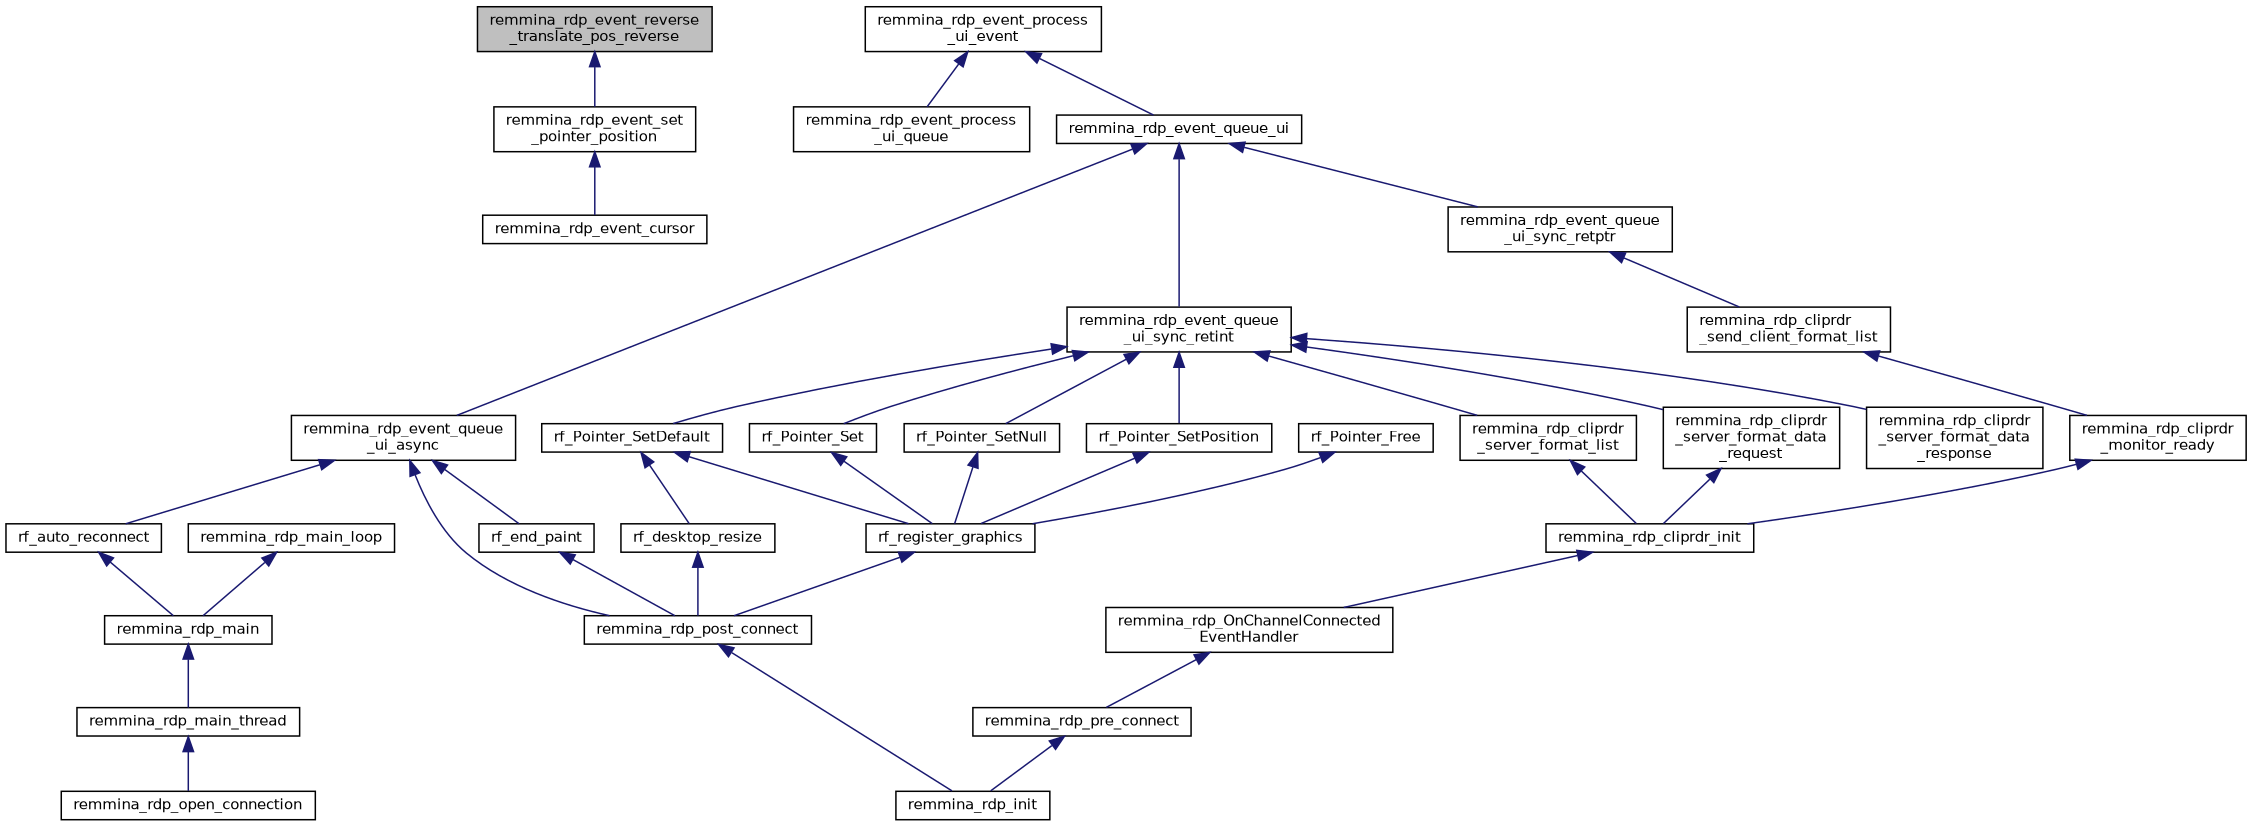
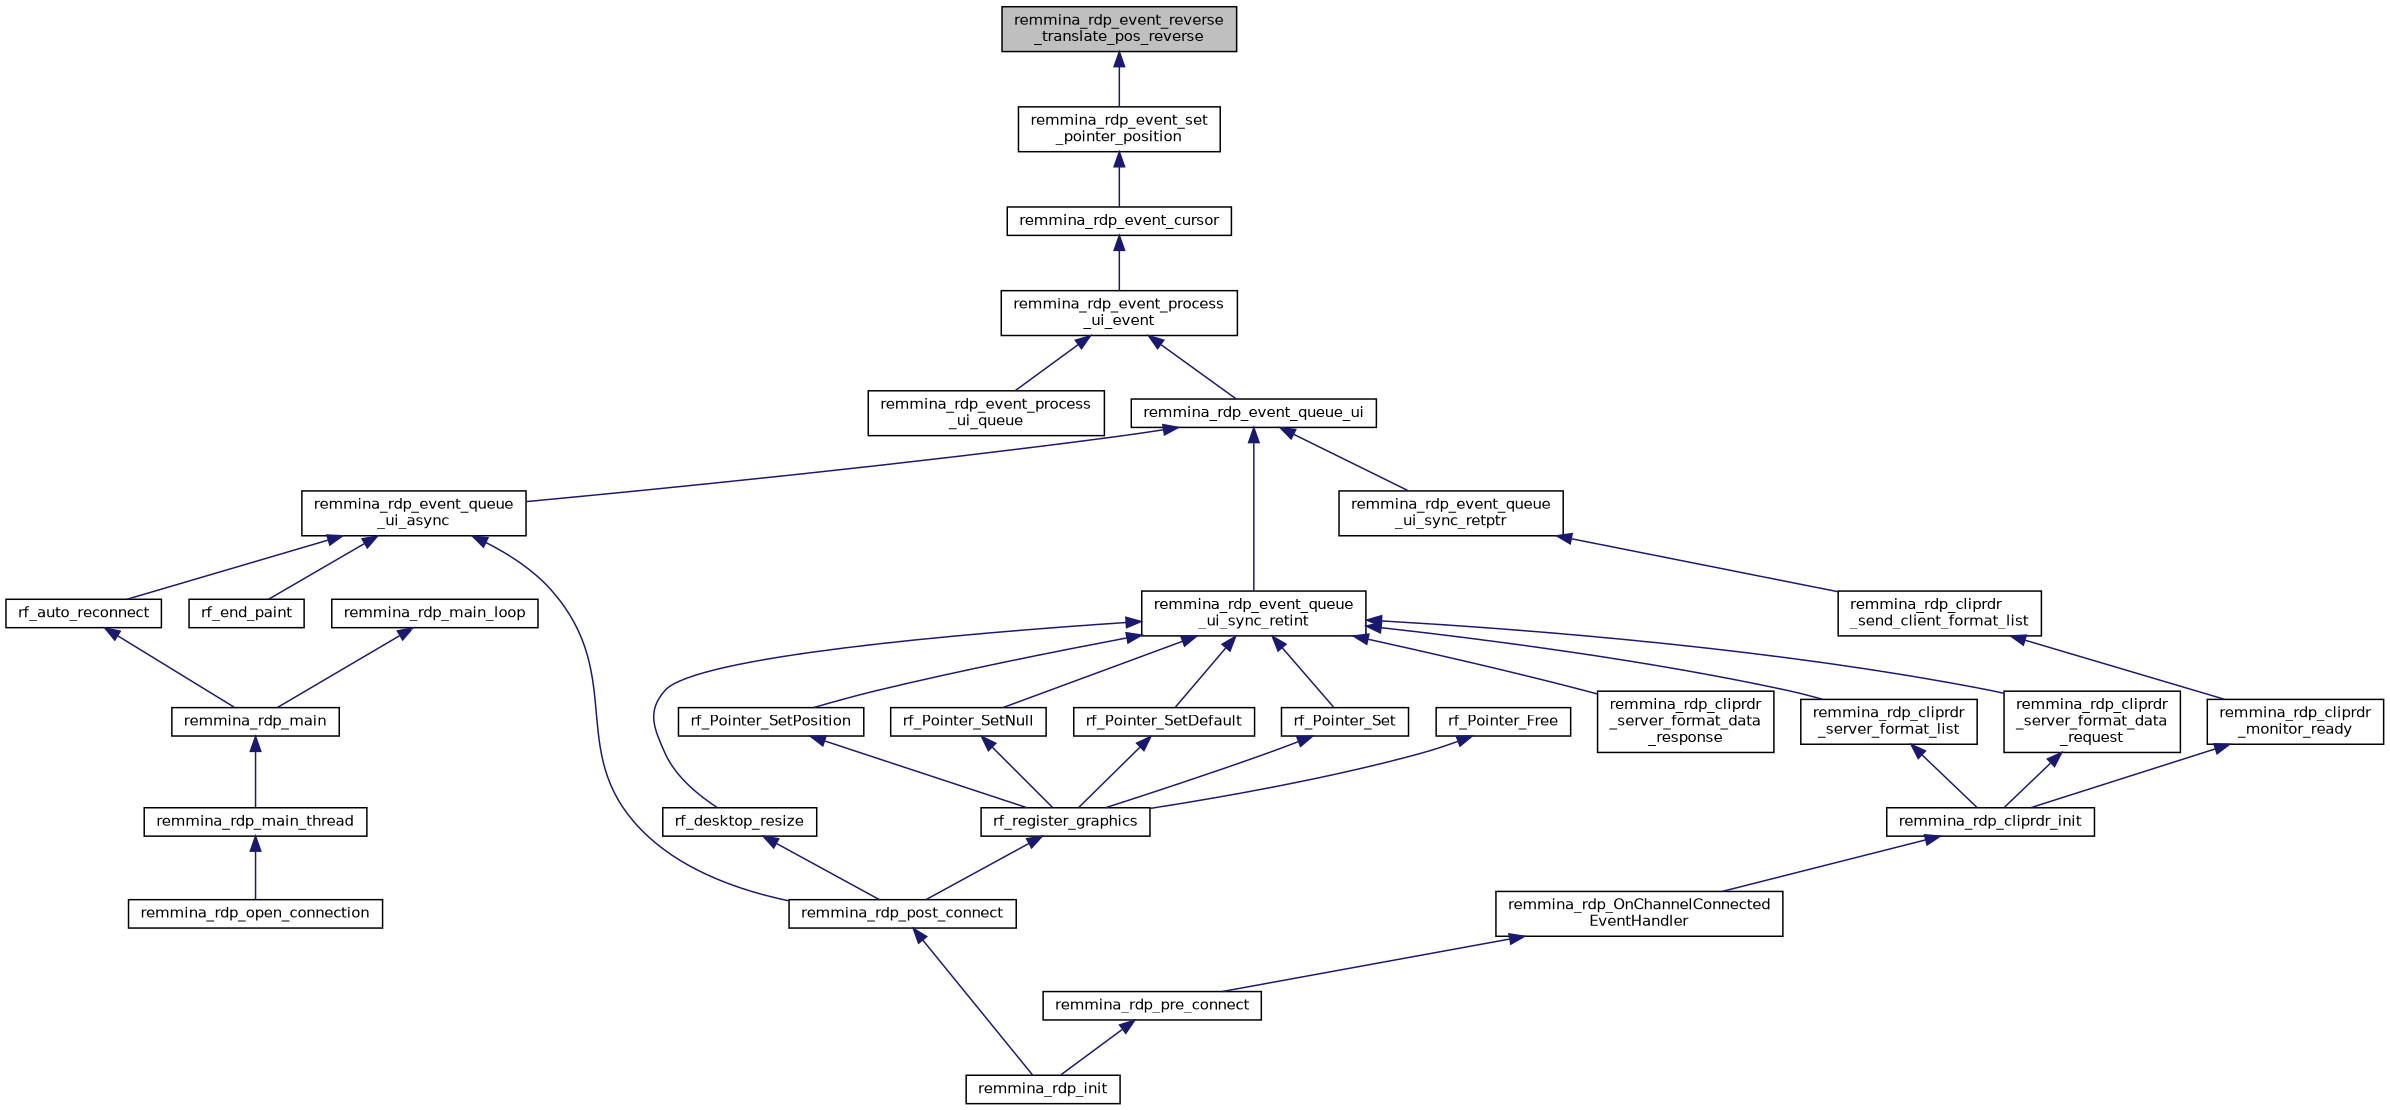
none -> (1119, 271)
(669, 494) -> (821, 651)
(624, 588) -> none
